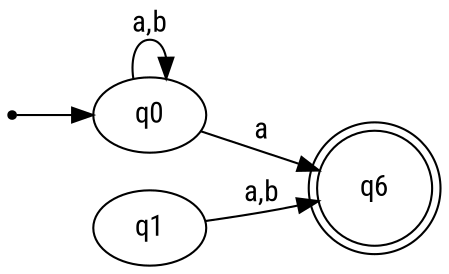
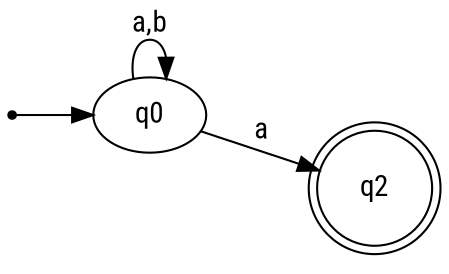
(375, 188) -> (375, 188)
(150, 228) -> none
